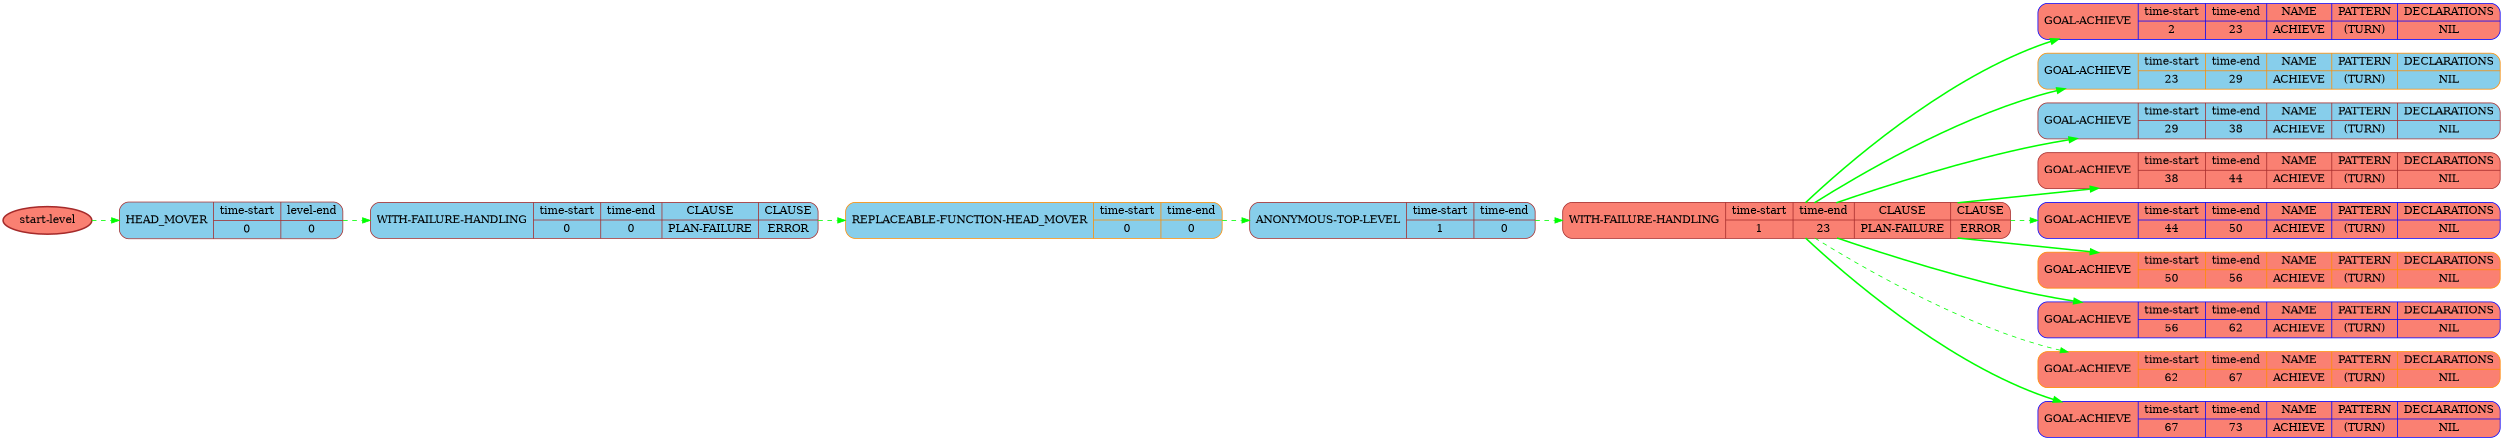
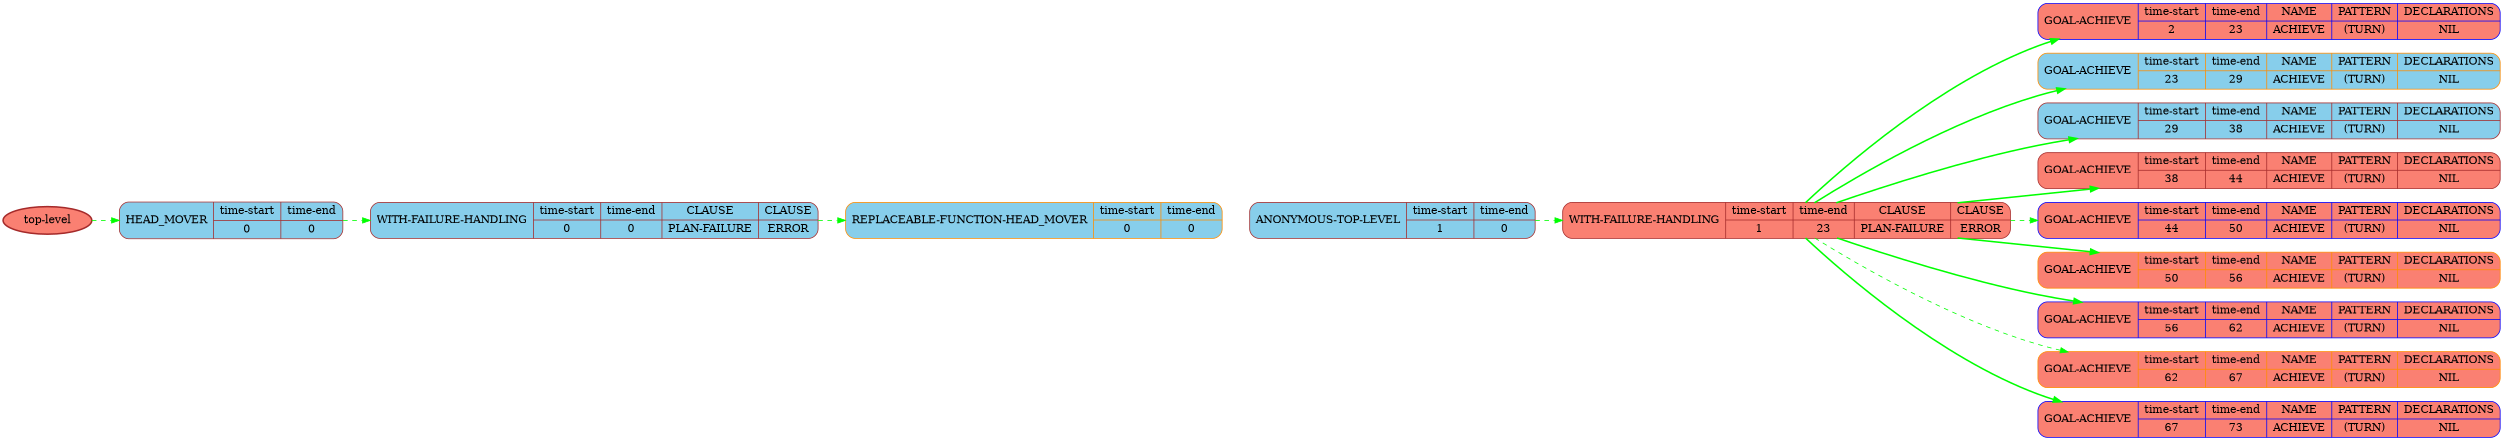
(312, 211) -> (312, 211)
(47, 220) -> (47, 220)
(1232, 220) -> none
